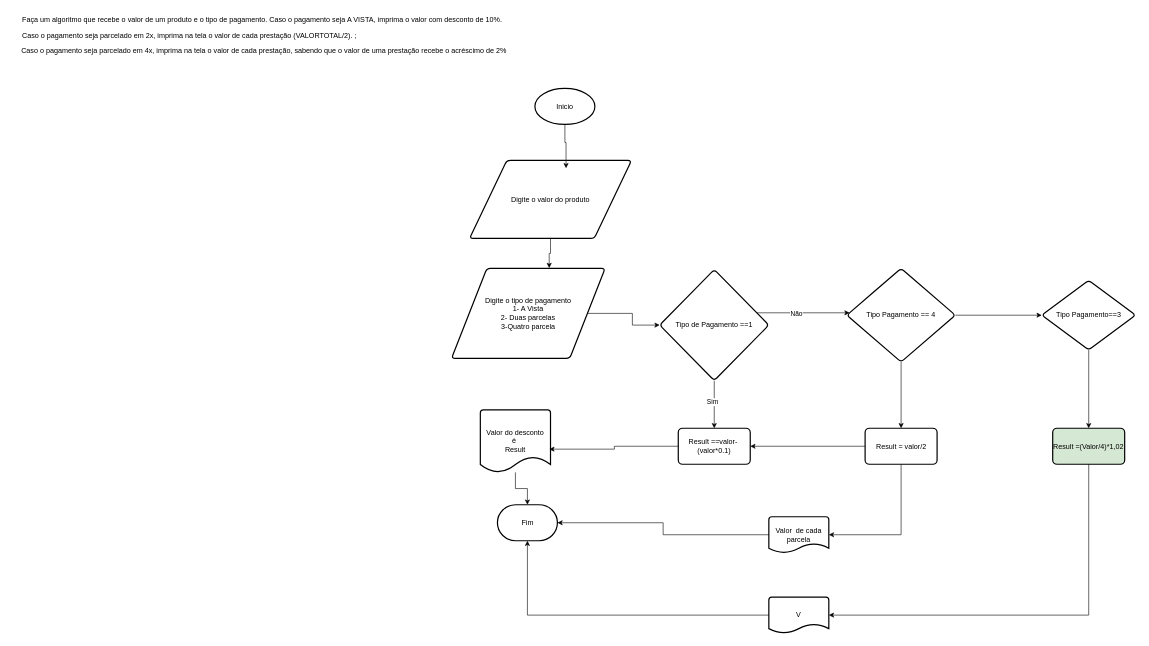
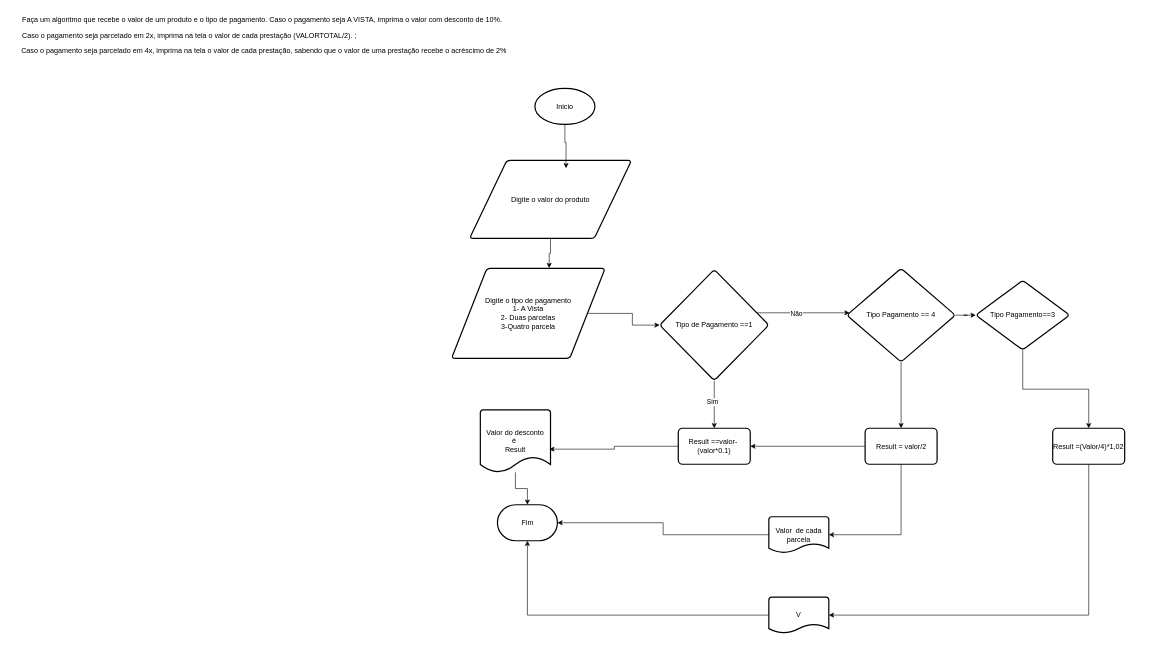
(1089, 315) -> (1023, 315)
(1089, 446) -> (1089, 446)
